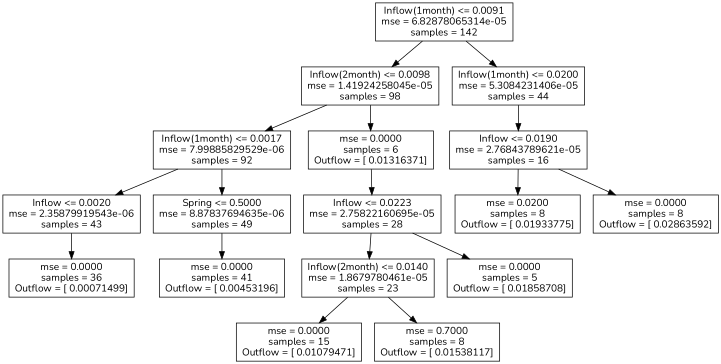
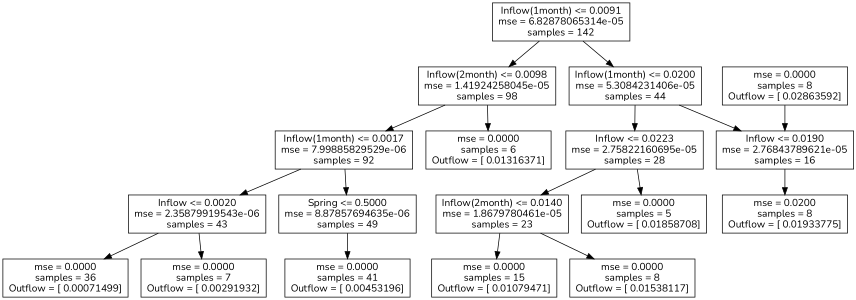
(372, 178) -> (635, 114)
(584, 181) -> (785, 114)
(222, 214) -> (347, 214)
none -> (204, 278)
(437, 342) -> (632, 278)
